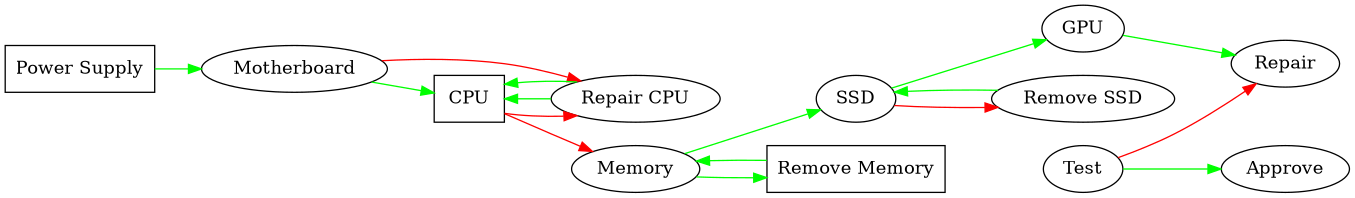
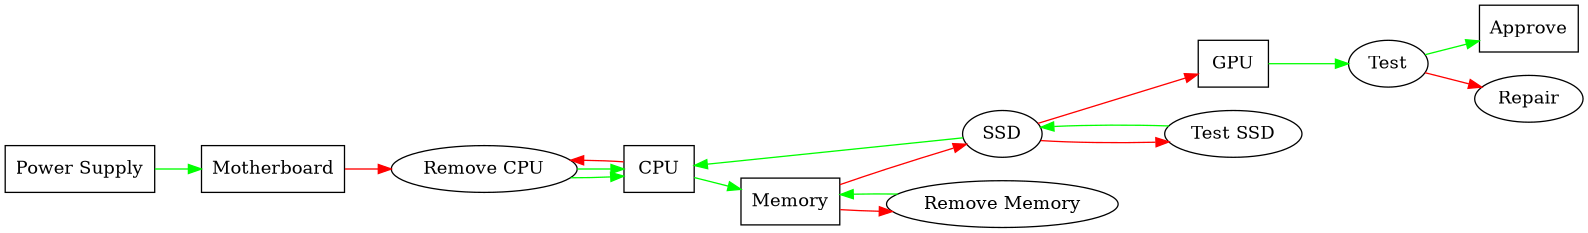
(1083, 29) -> (1233, 64)
(1172, 44) -> (1302, 64)
(963, 66) -> (1111, 101)
(294, 69) -> (273, 169)
(397, 86) -> (835, 151)
(636, 99) -> (484, 169)
(1083, 99) -> (1233, 134)
(542, 130) -> (711, 182)
(746, 134) -> (896, 166)
(636, 169) -> (790, 201)
(856, 169) -> (1002, 204)
(1285, 169) -> (1529, 29)
(725, 178) -> (860, 211)
